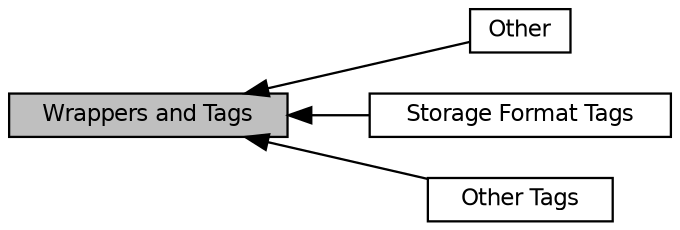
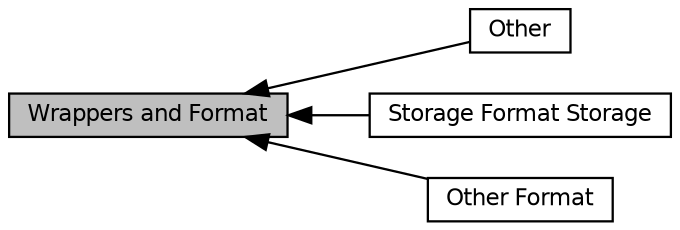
(148, 115) -> (148, 115)
(520, 115) -> (520, 115)
(520, 200) -> (520, 200)
